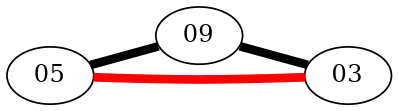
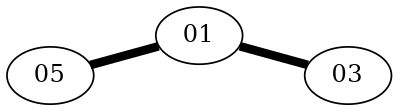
(199, 36) -> (199, 36)
(199, 79) -> none
